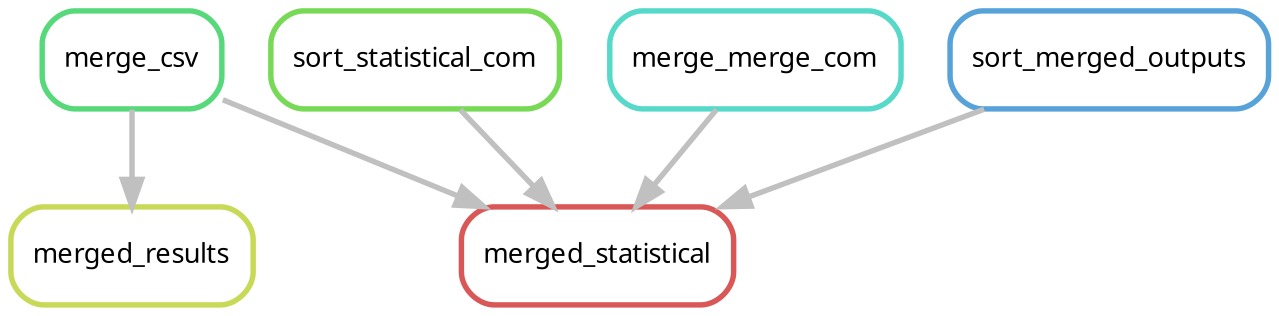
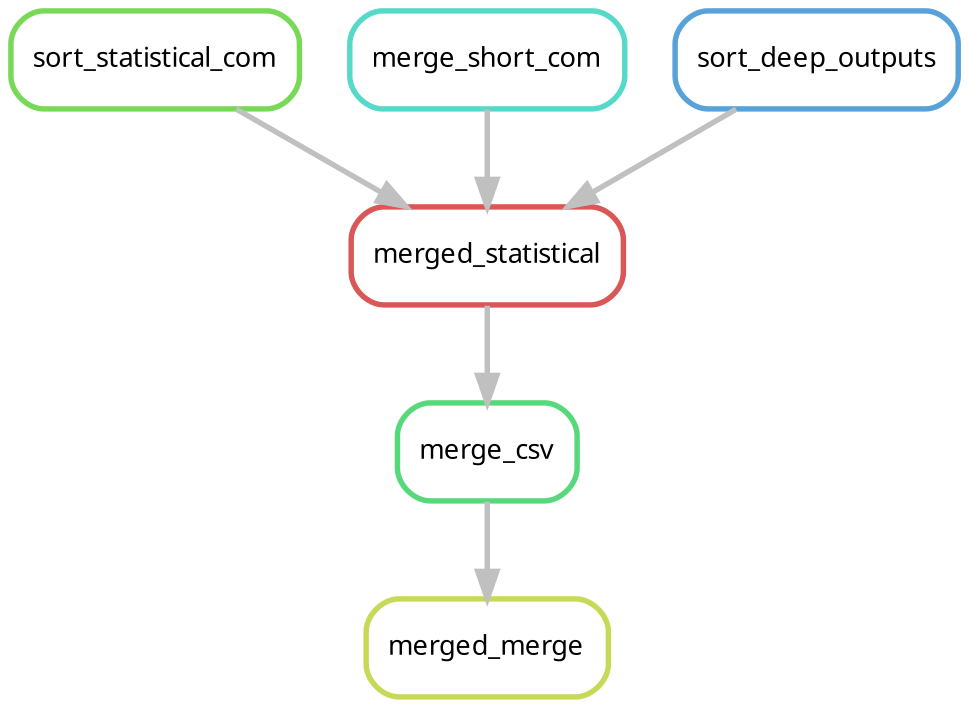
(755, 60) -> (487, 60)
(1109, 60) -> (817, 60)
(340, 148) -> (487, 341)
(132, 256) -> (487, 648)
